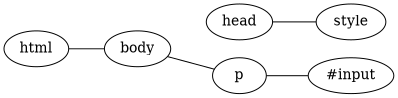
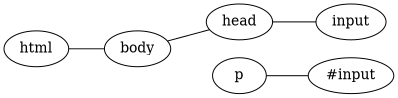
(351, 22) -> (351, 22)
(191, 63) -> (189, 35)
